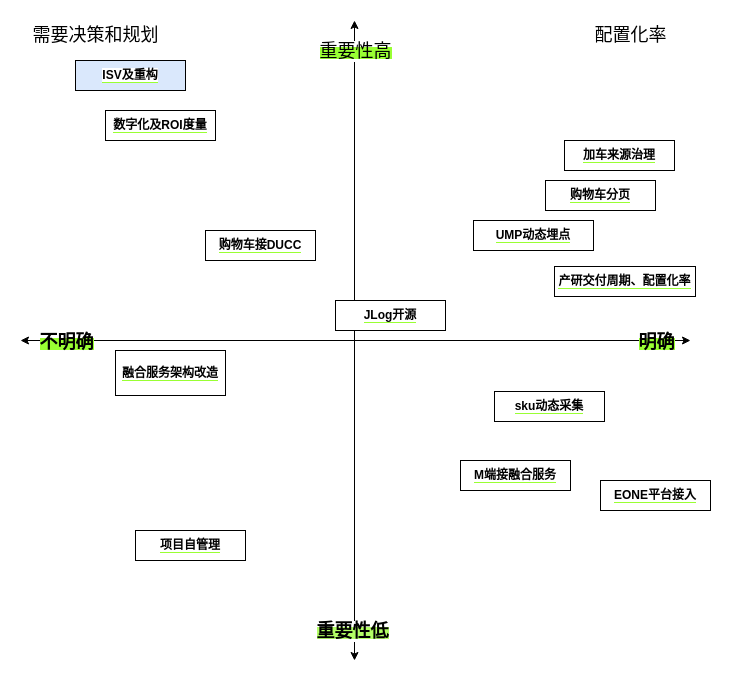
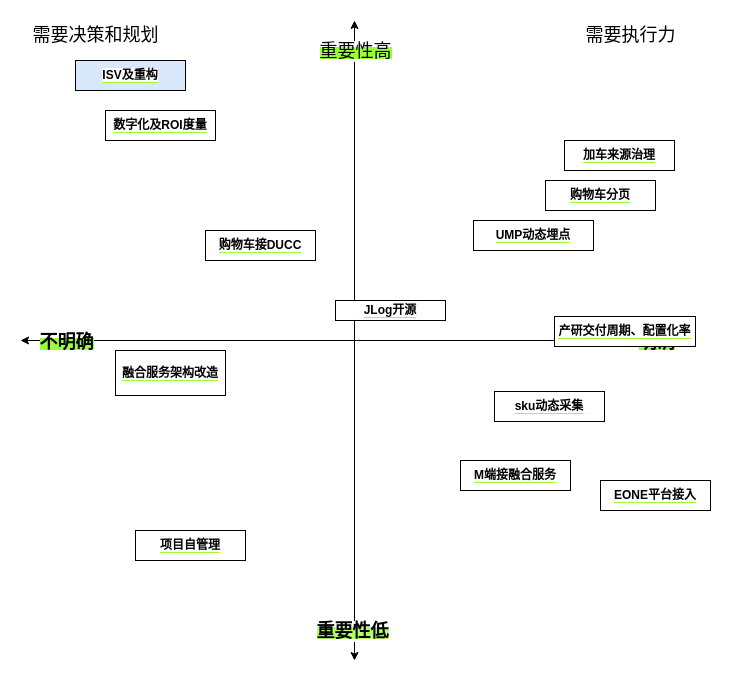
(631, 36) -> (631, 36)
(625, 282) -> (625, 332)
(391, 316) -> (391, 311)
